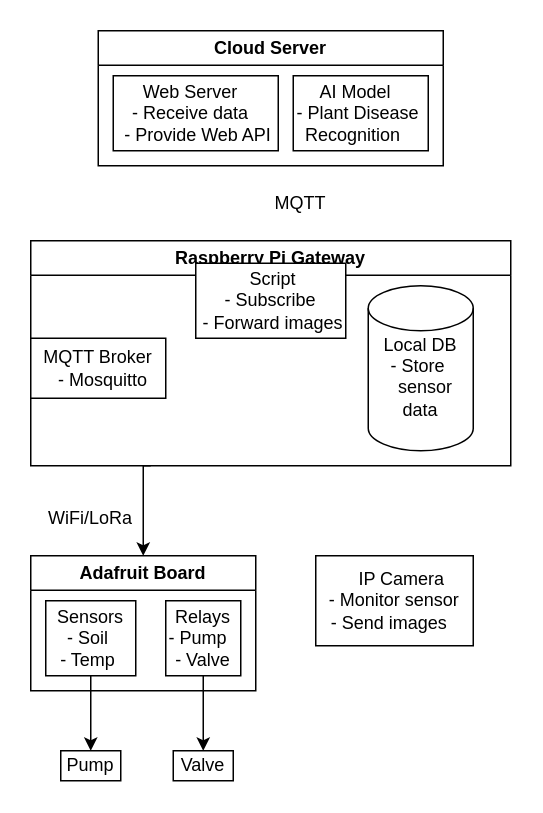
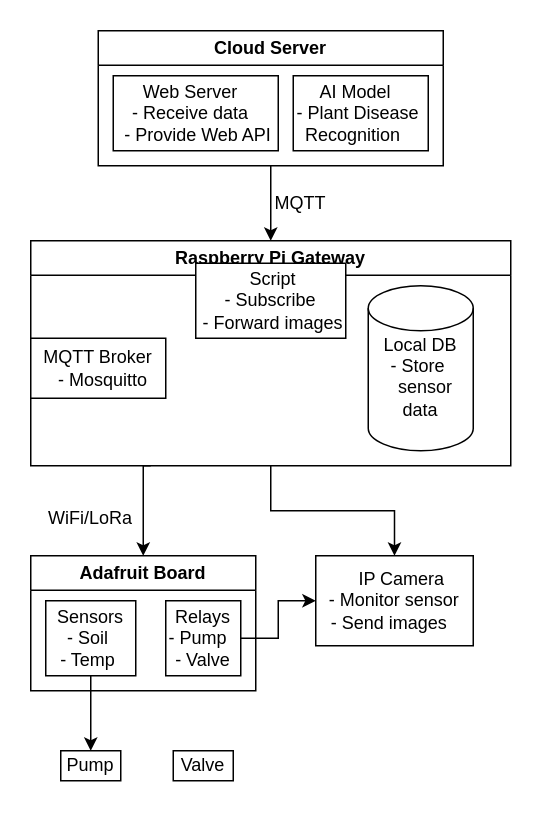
none -> (271, 199)
none -> (328, 511)
(203, 708) -> (278, 625)
